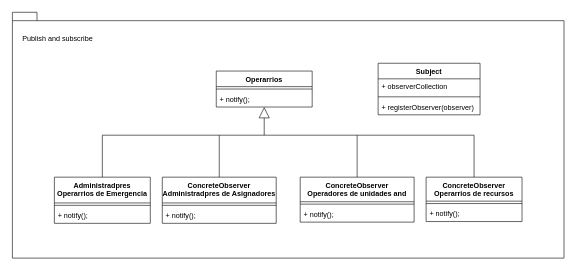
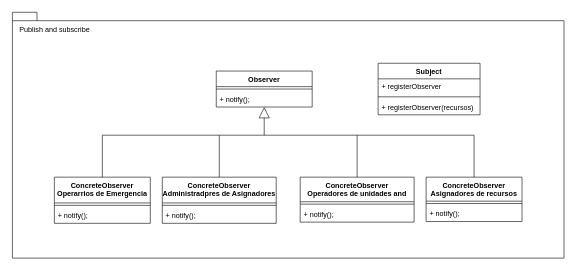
(63, 39) -> (60, 30)
(264, 79) -> (264, 79)
(418, 87) -> (416, 87)
(436, 107) -> (436, 107)
(102, 185) -> (102, 185)
(474, 185) -> (474, 185)
